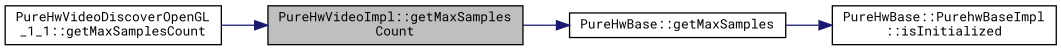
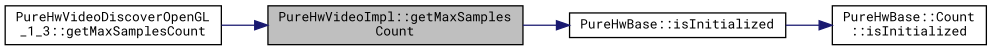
(113, 25) -> (113, 25)
(678, 25) -> (678, 25)
(944, 25) -> (909, 25)
